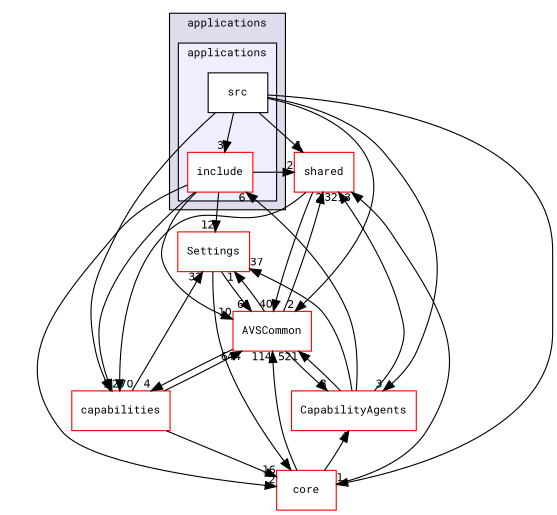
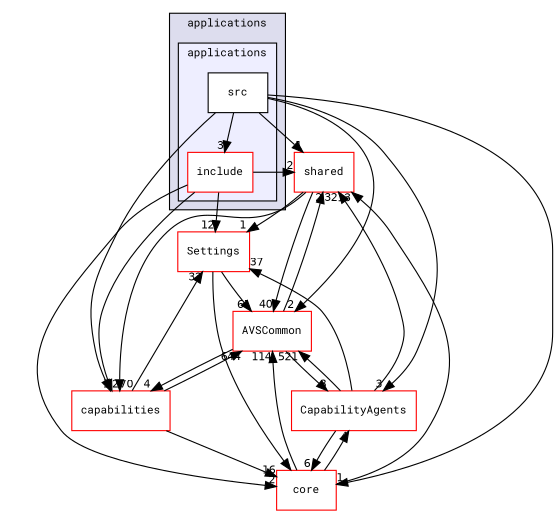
(163, 263) -> none
(335, 287) -> (326, 445)
(253, 296) -> (281, 210)
